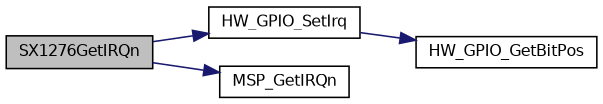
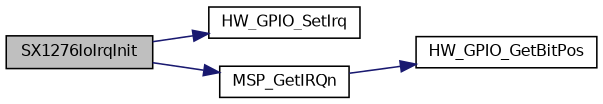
(380, 35) -> (375, 70)
(79, 52) -> (79, 52)
